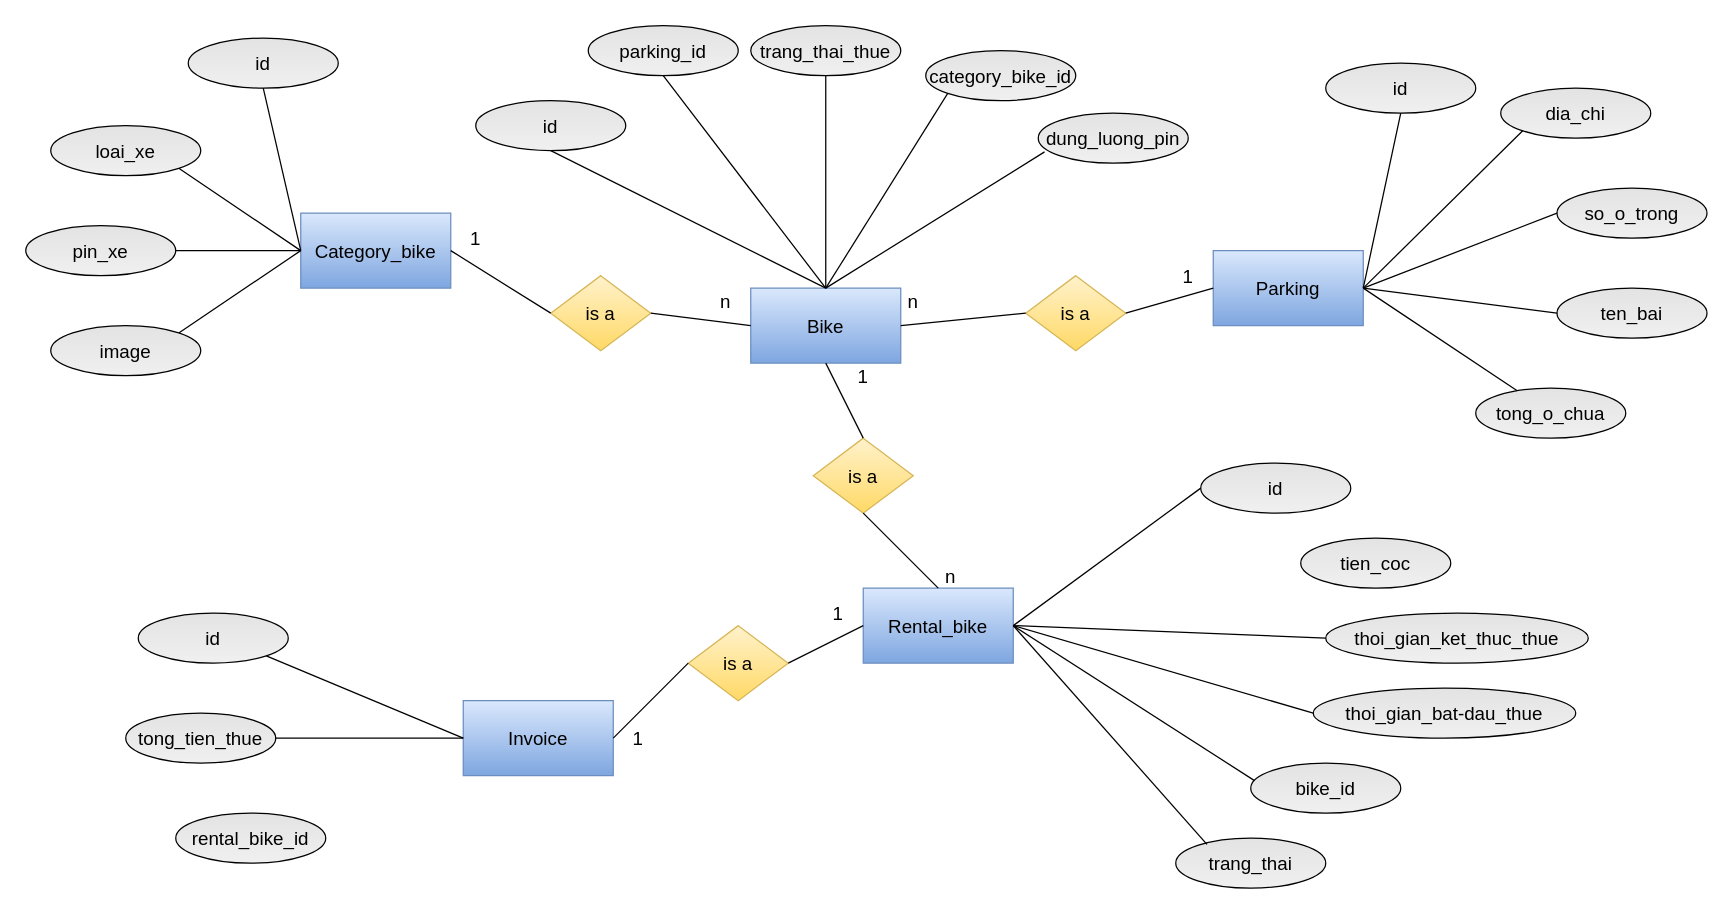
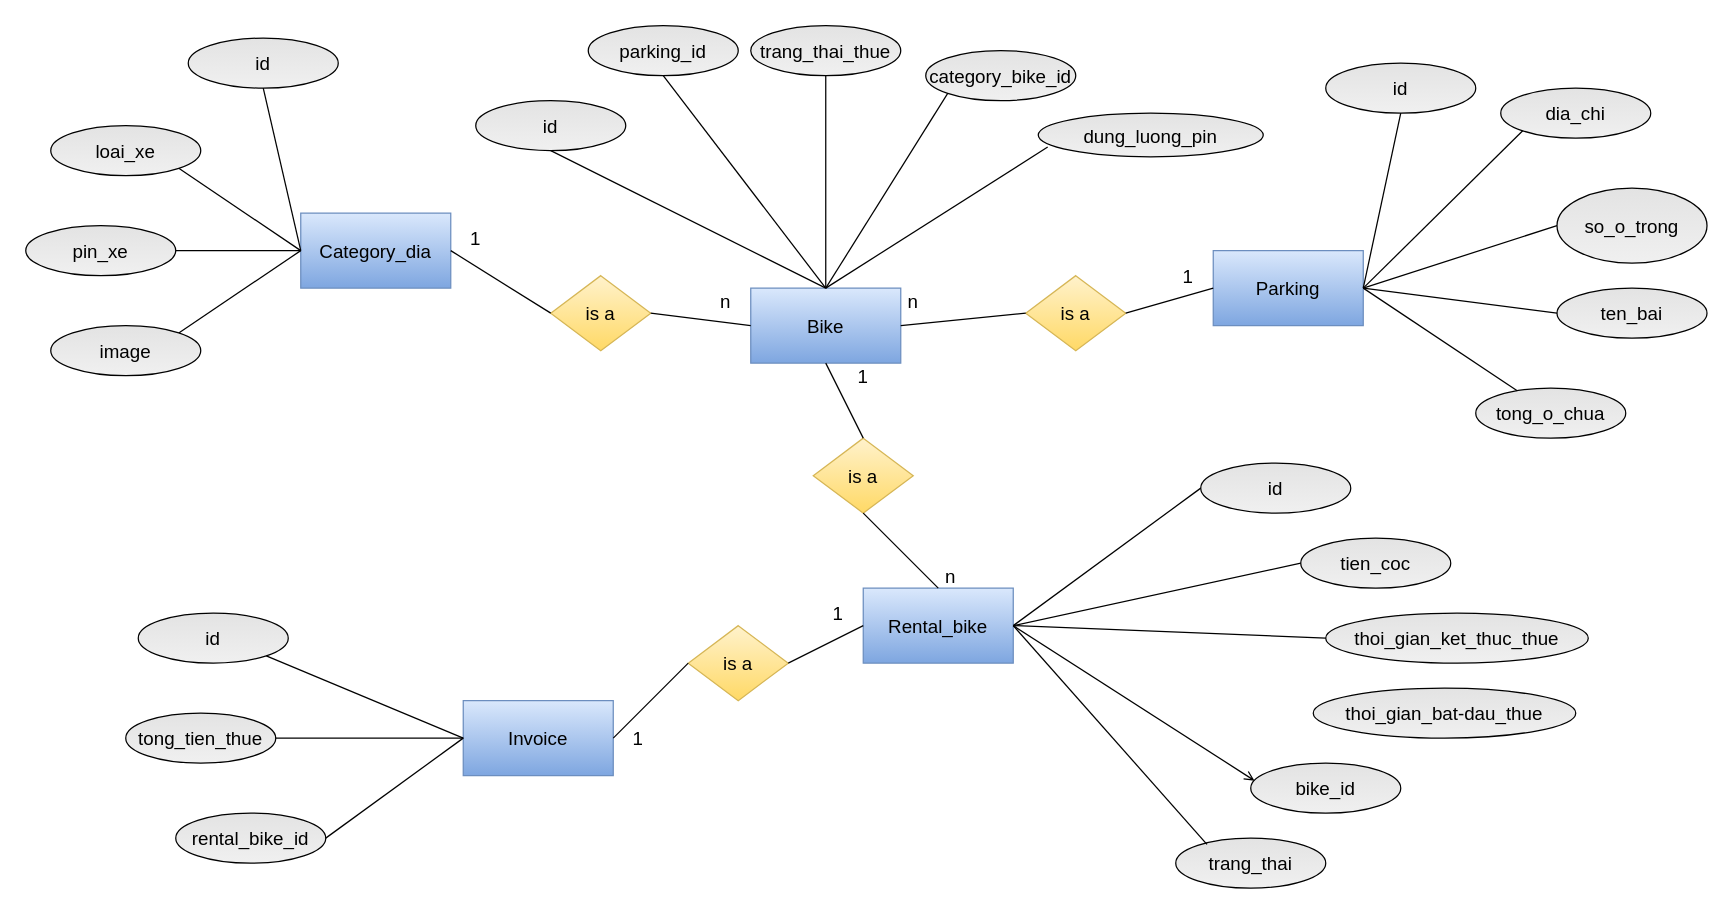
(1113, 138) -> (1151, 135)
(1632, 213) -> (1632, 226)
(376, 251) -> (376, 251)
none -> (1160, 594)
(1167, 670) -> none
(1250, 778) -> (1249, 777)
none -> (394, 789)
